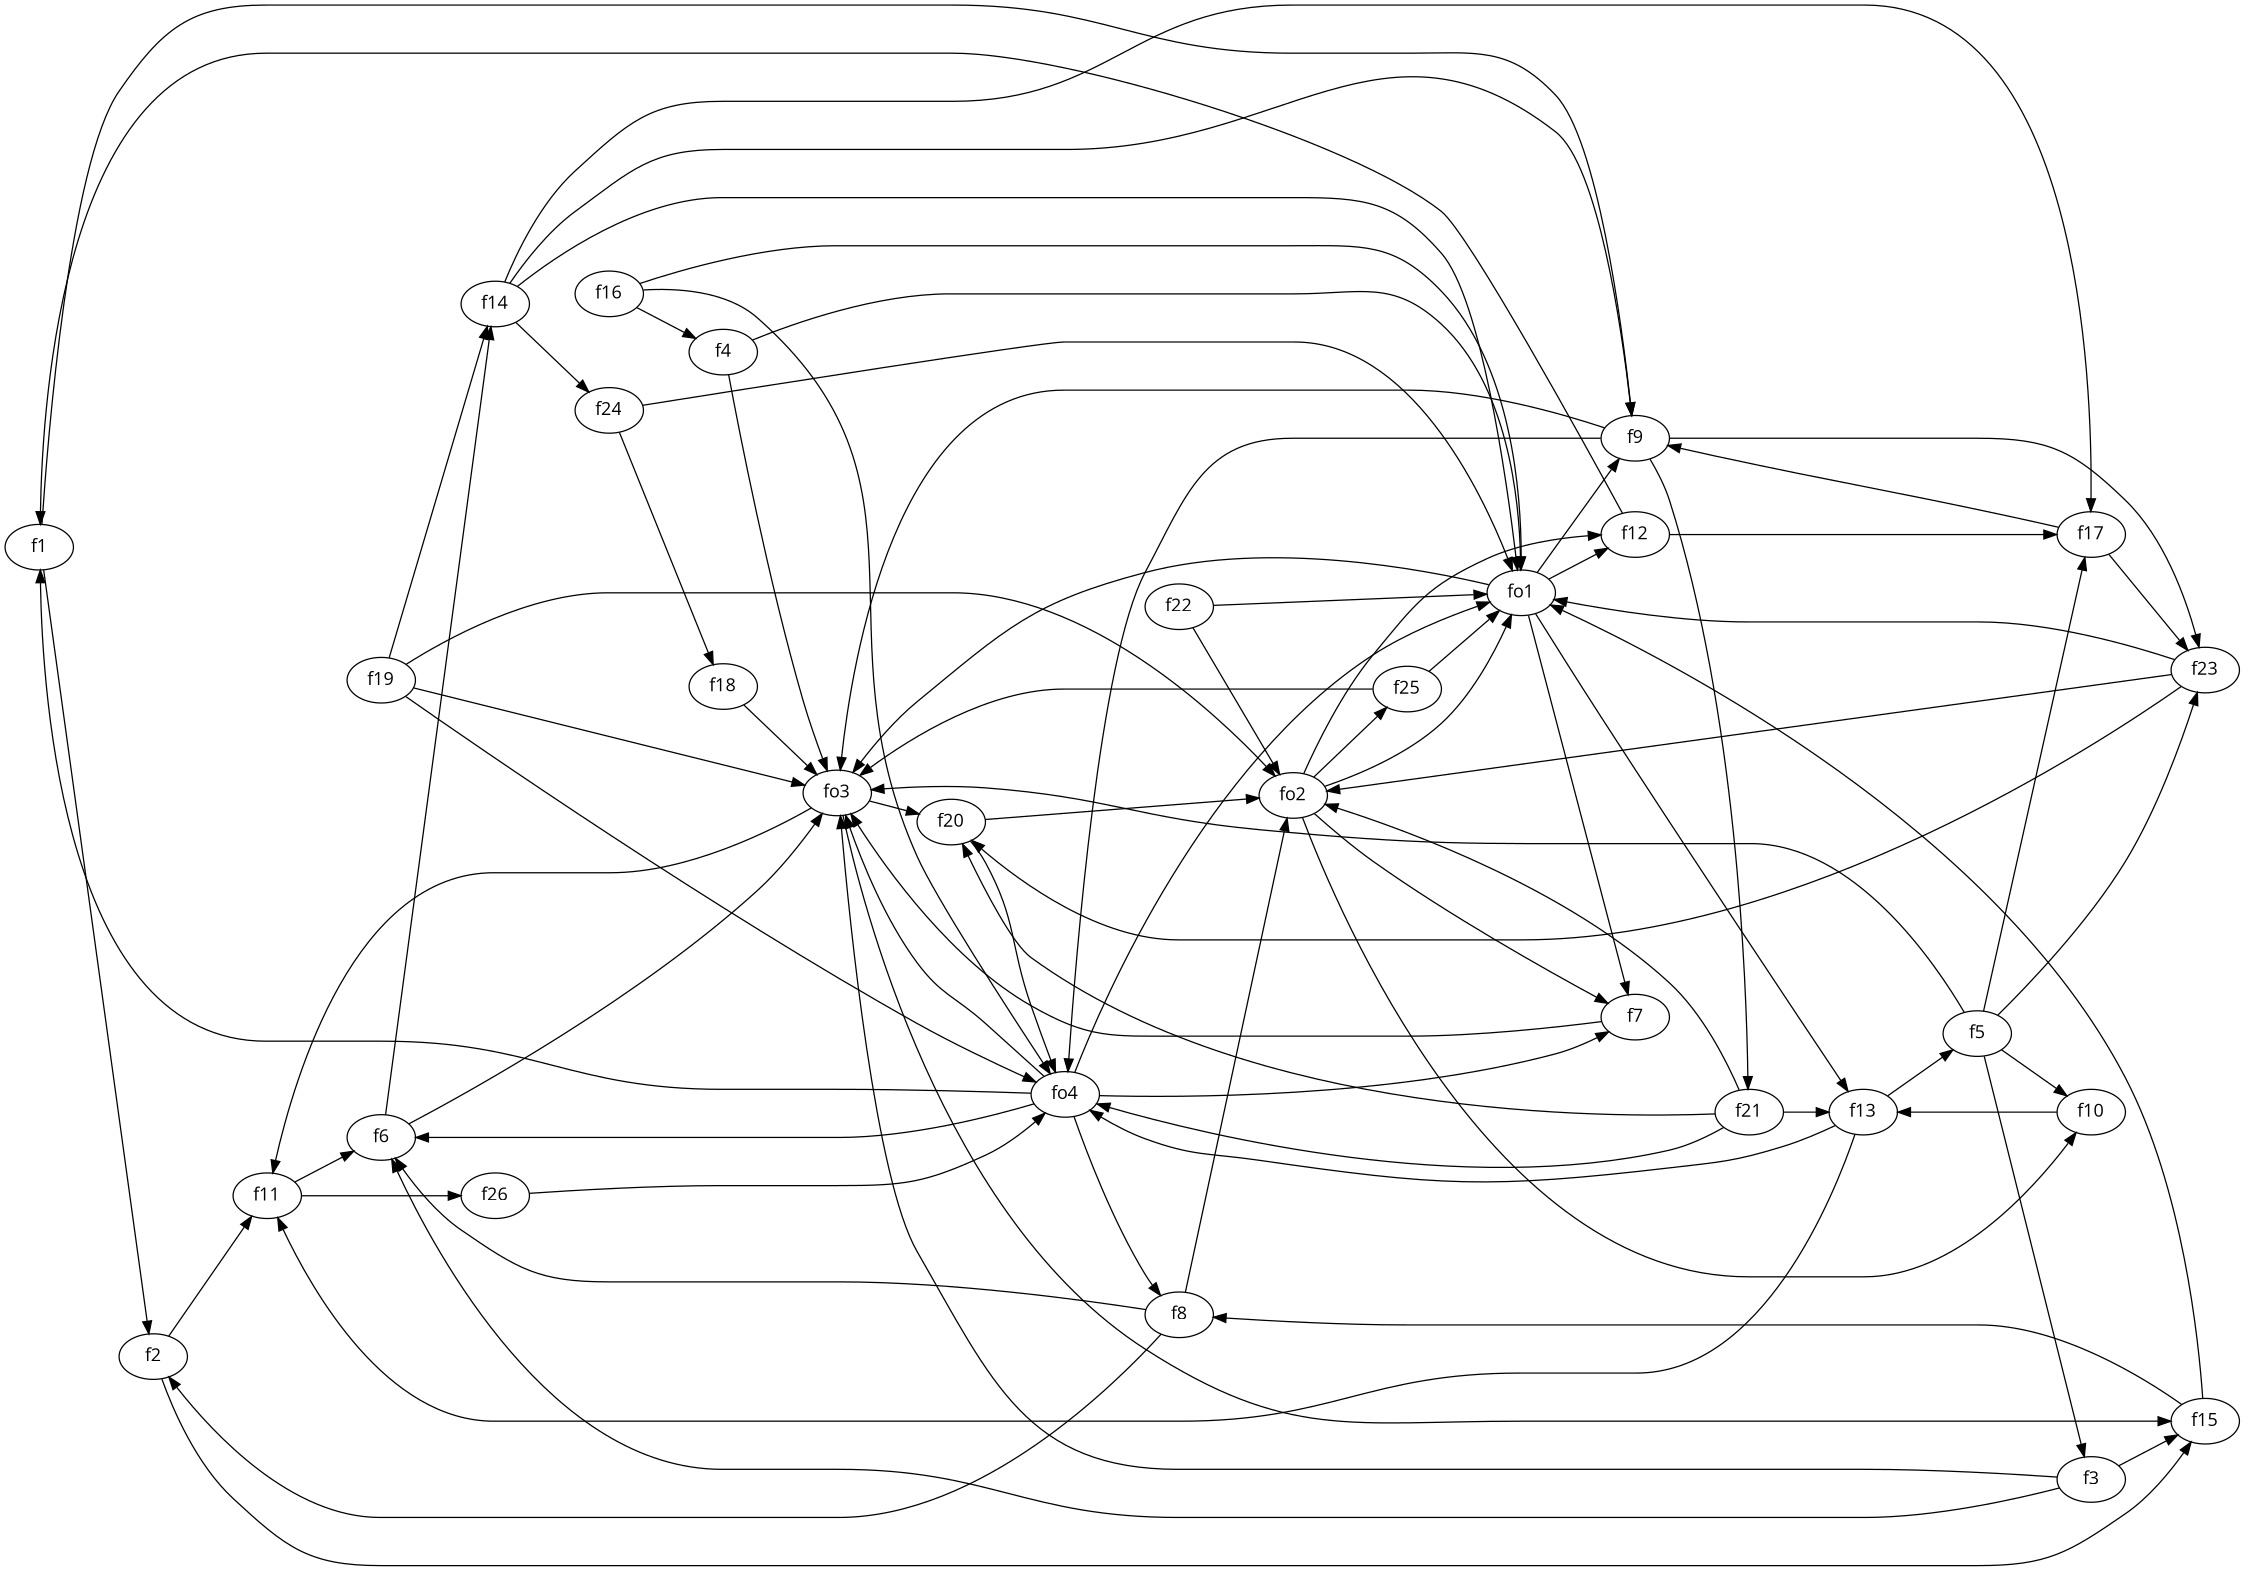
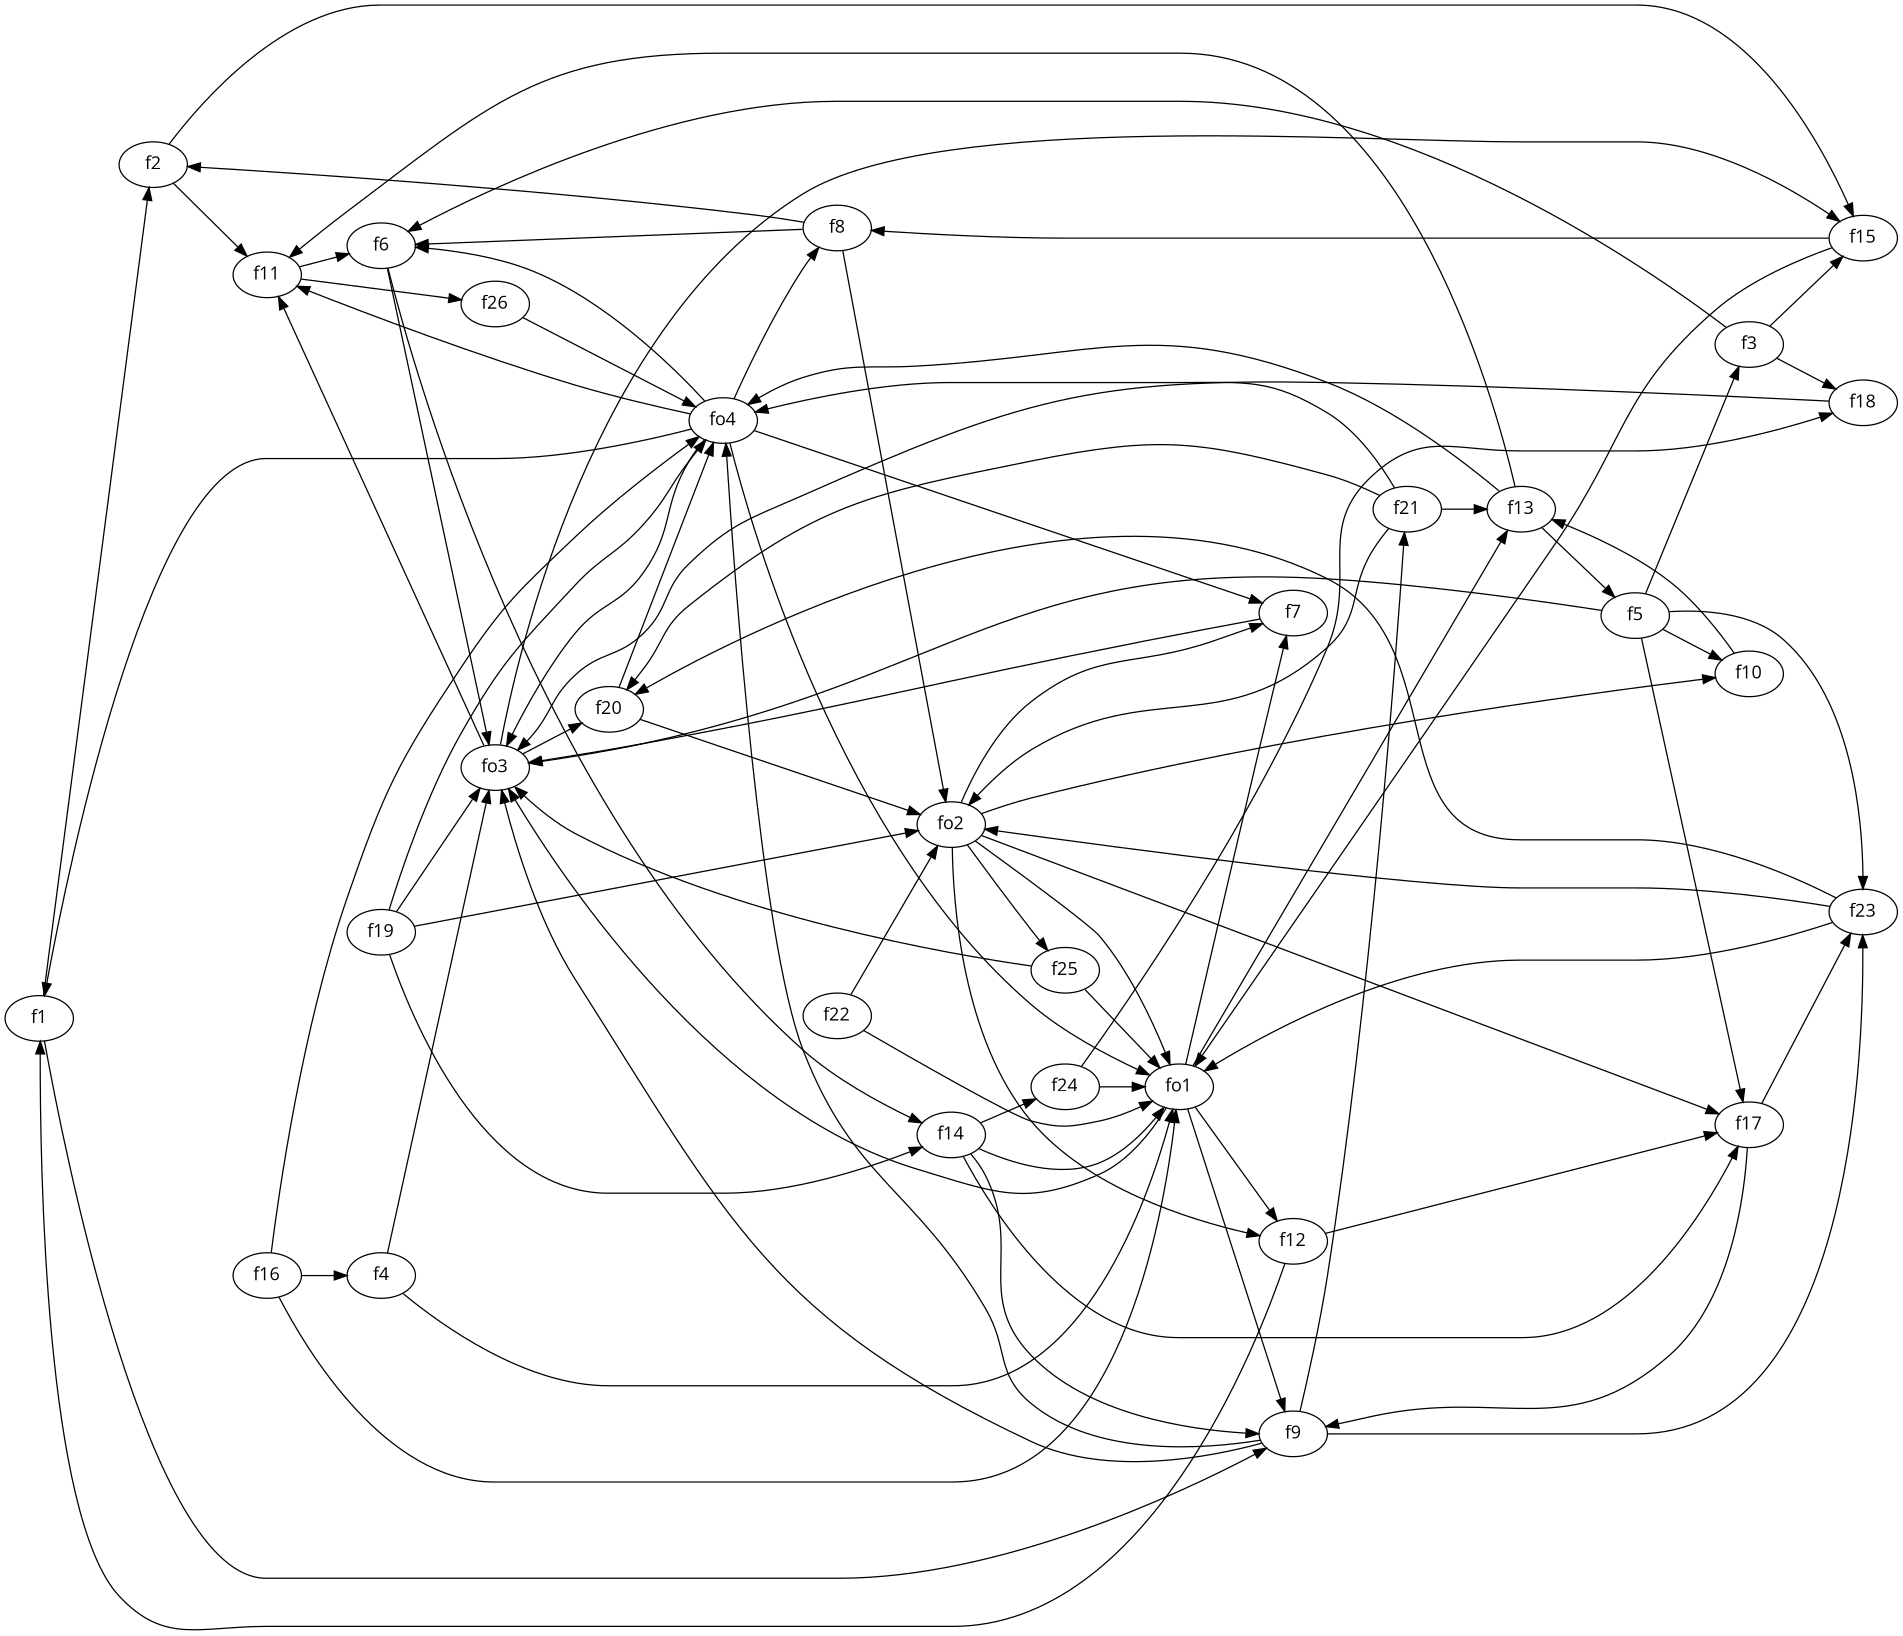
none -> (497, 360)
none -> (1344, 972)
(1220, 1469) -> (1801, 371)
